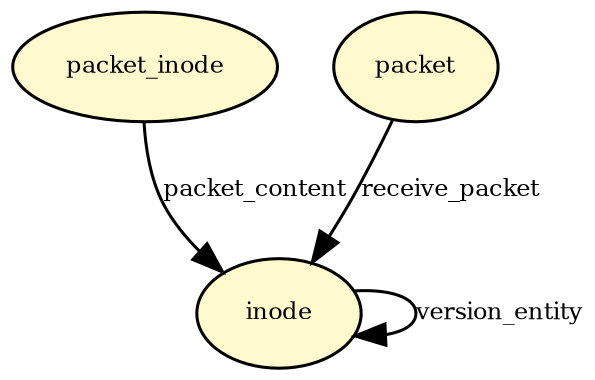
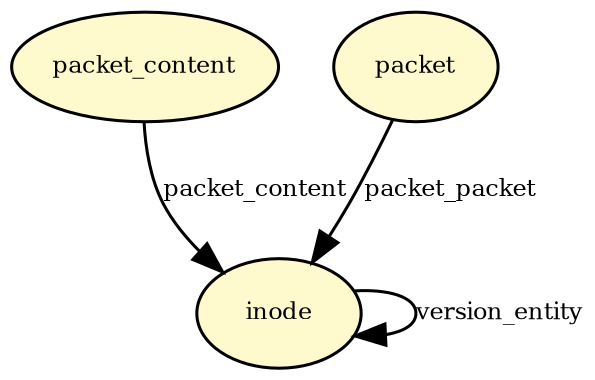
(145, 67) -> (145, 67)
(451, 190) -> (451, 190)
